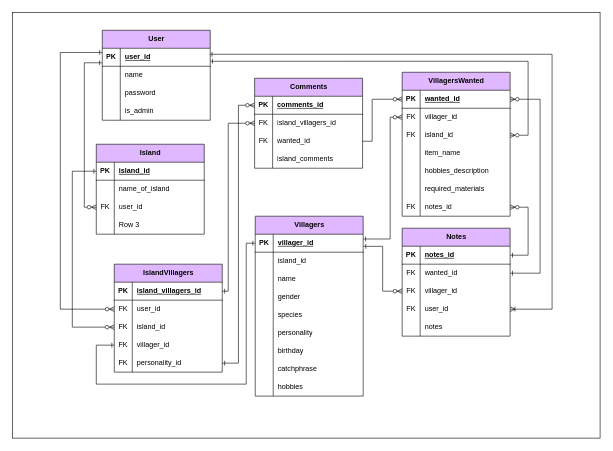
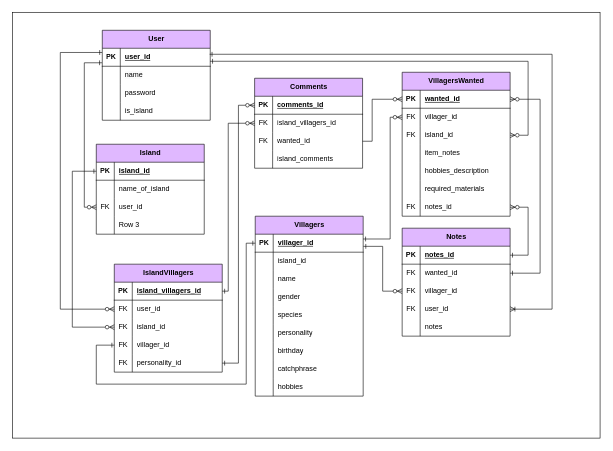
(139, 111) -> (140, 111)
(442, 153) -> (444, 153)
